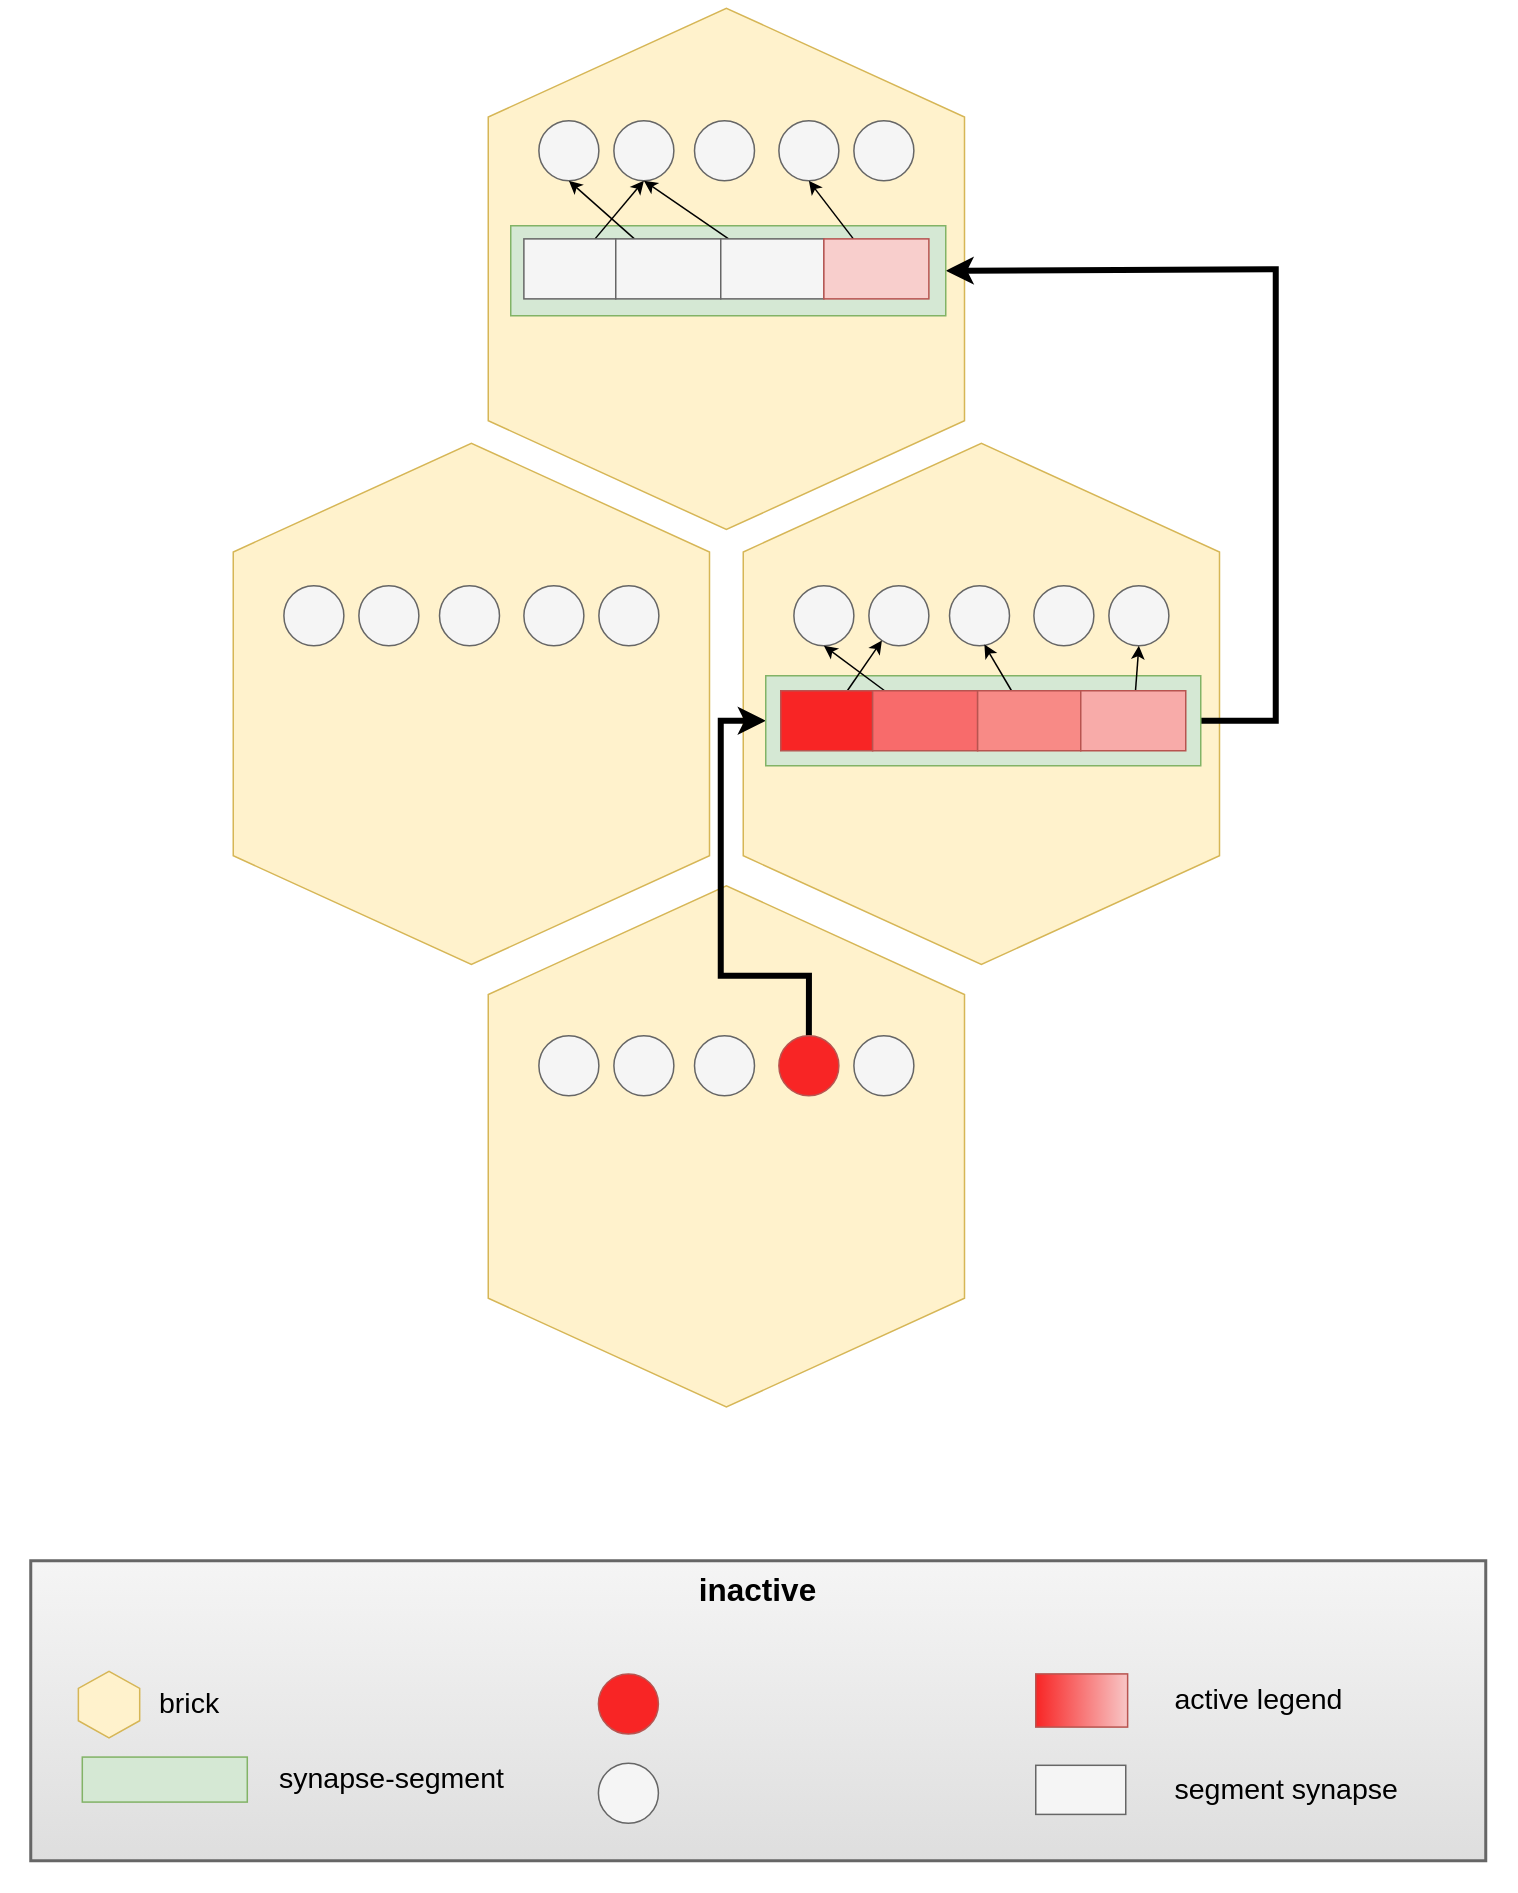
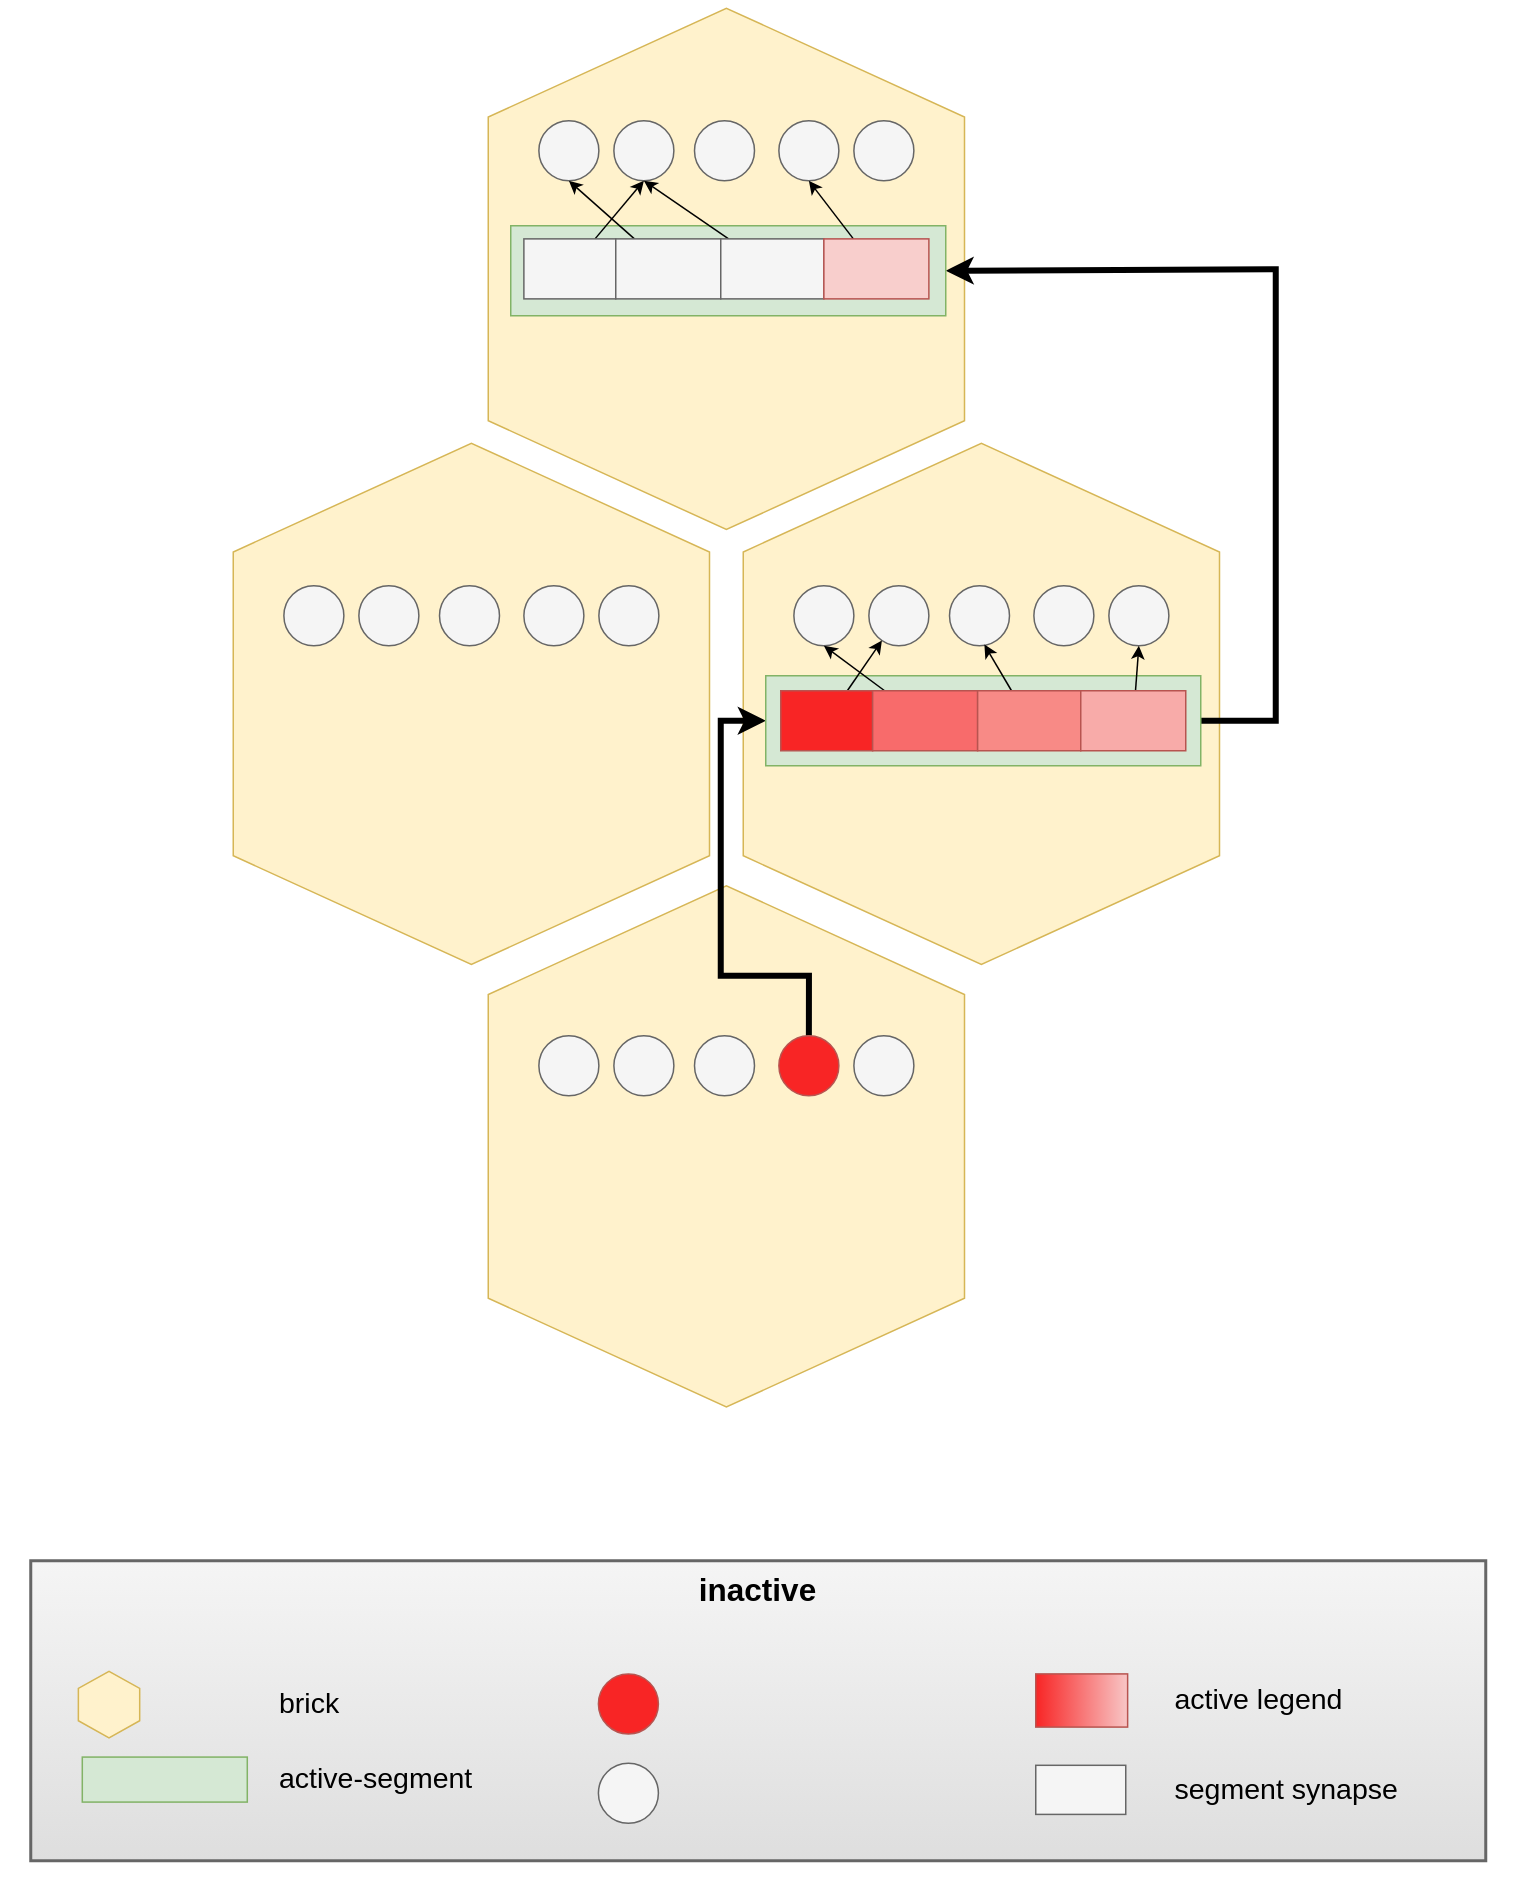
(290, 1705) -> (410, 1705)
(399, 1780) -> (388, 1780)
